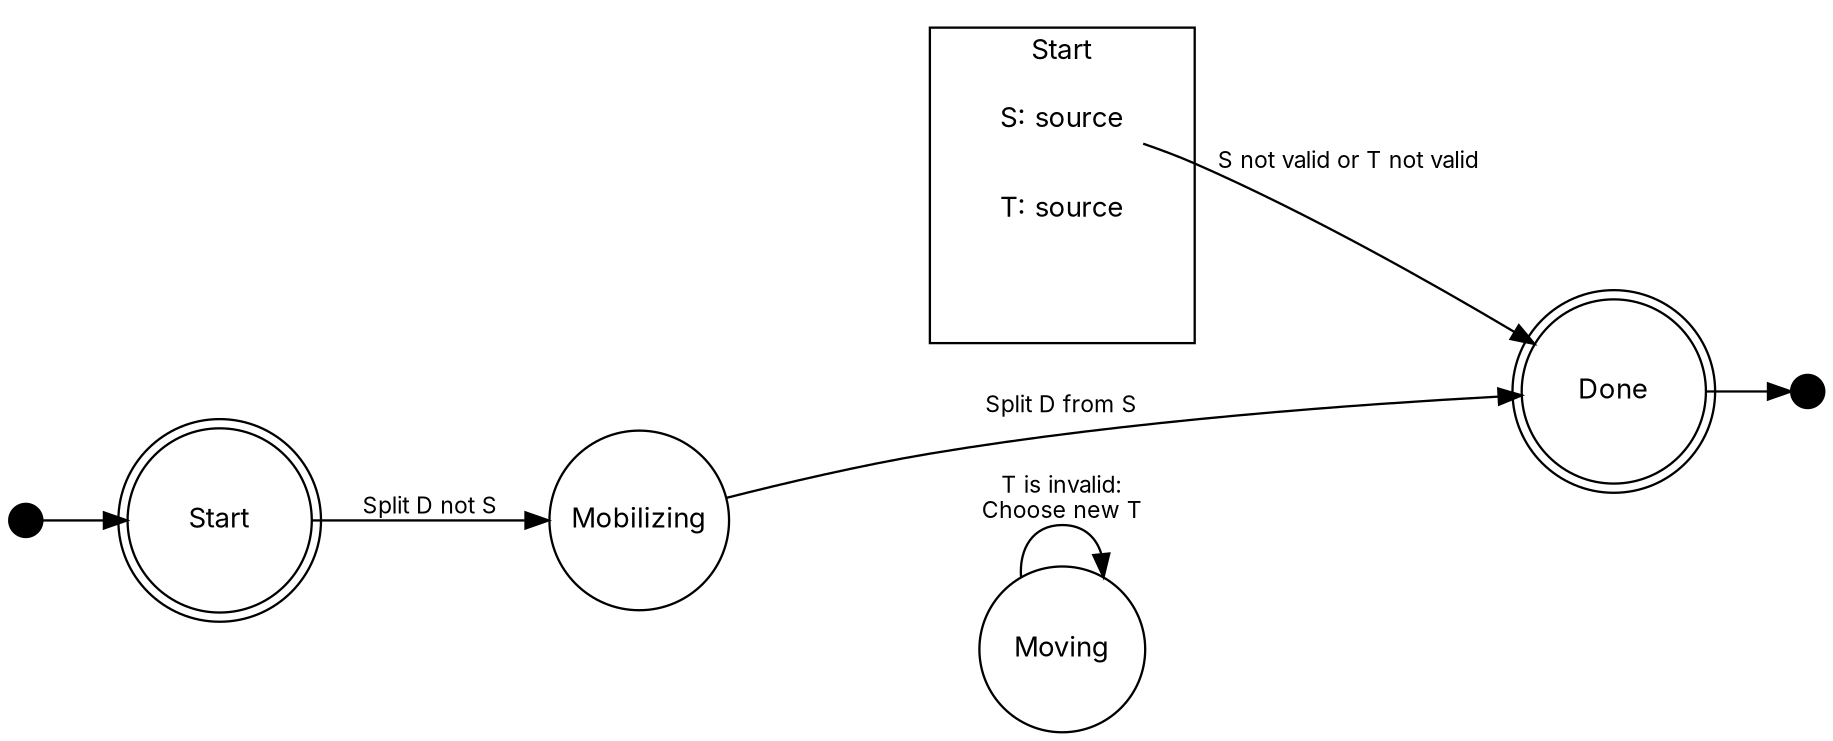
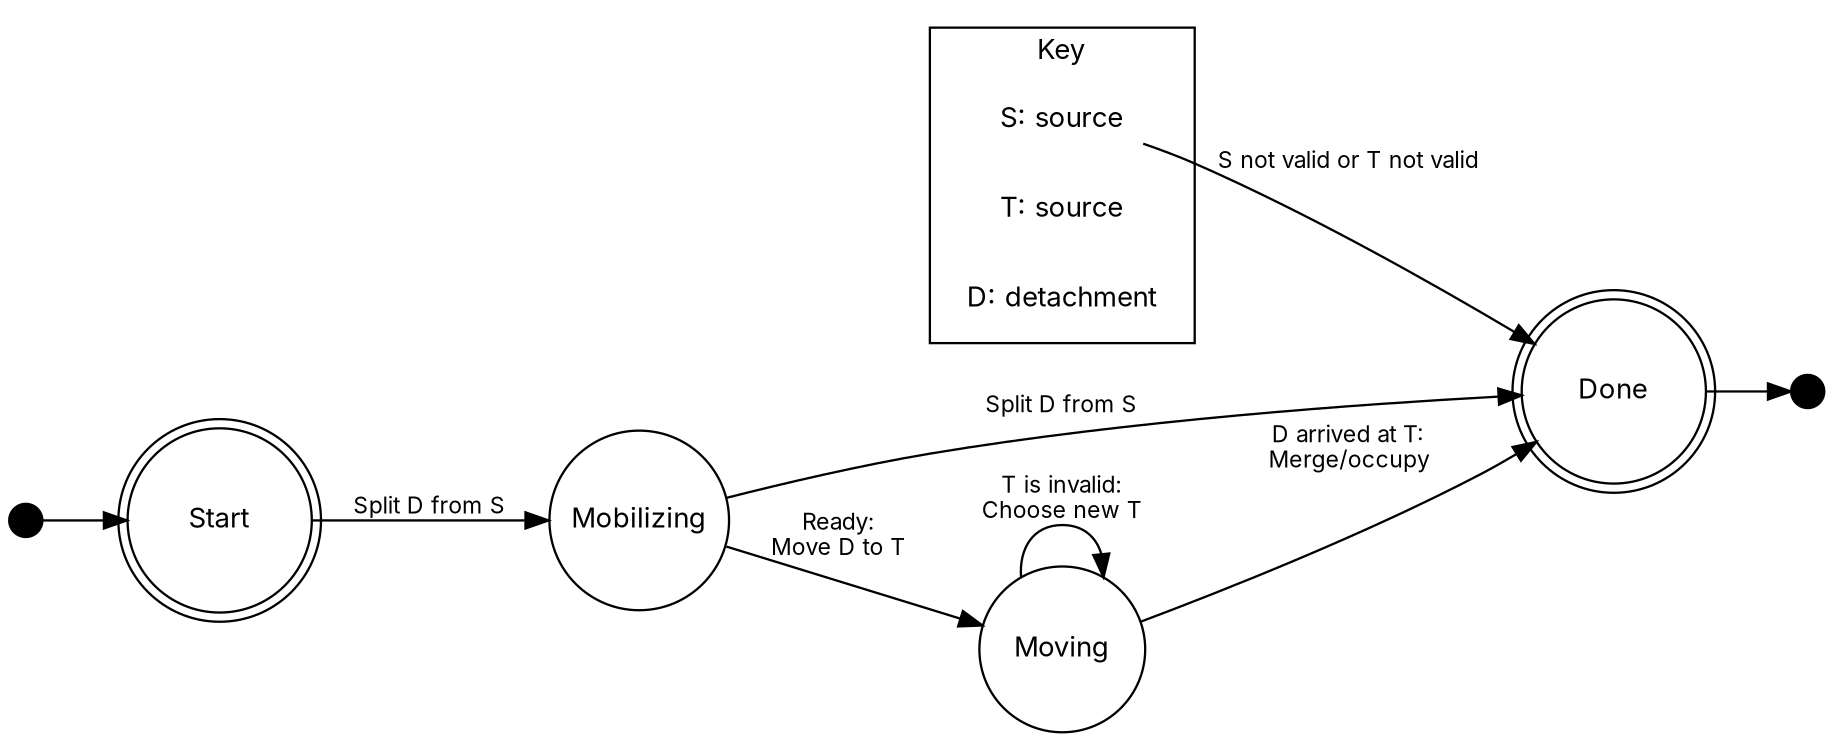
(1062, 52) -> (1062, 52)
none -> (1062, 299)
(430, 508) -> (430, 508)
none -> (1332, 545)
none -> (843, 583)
